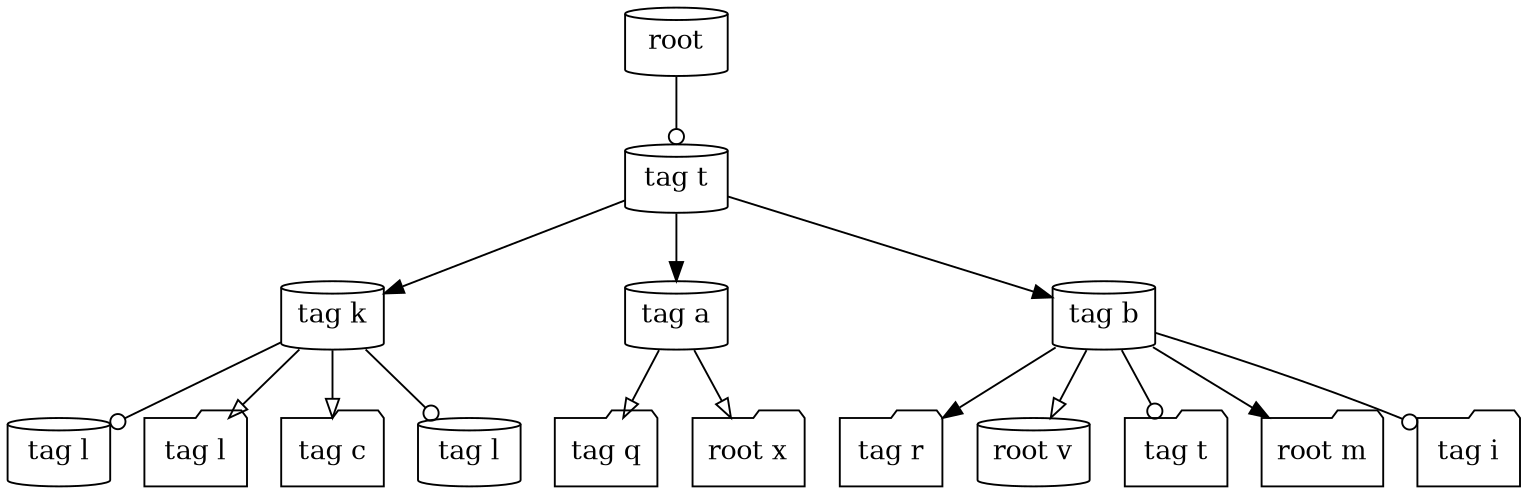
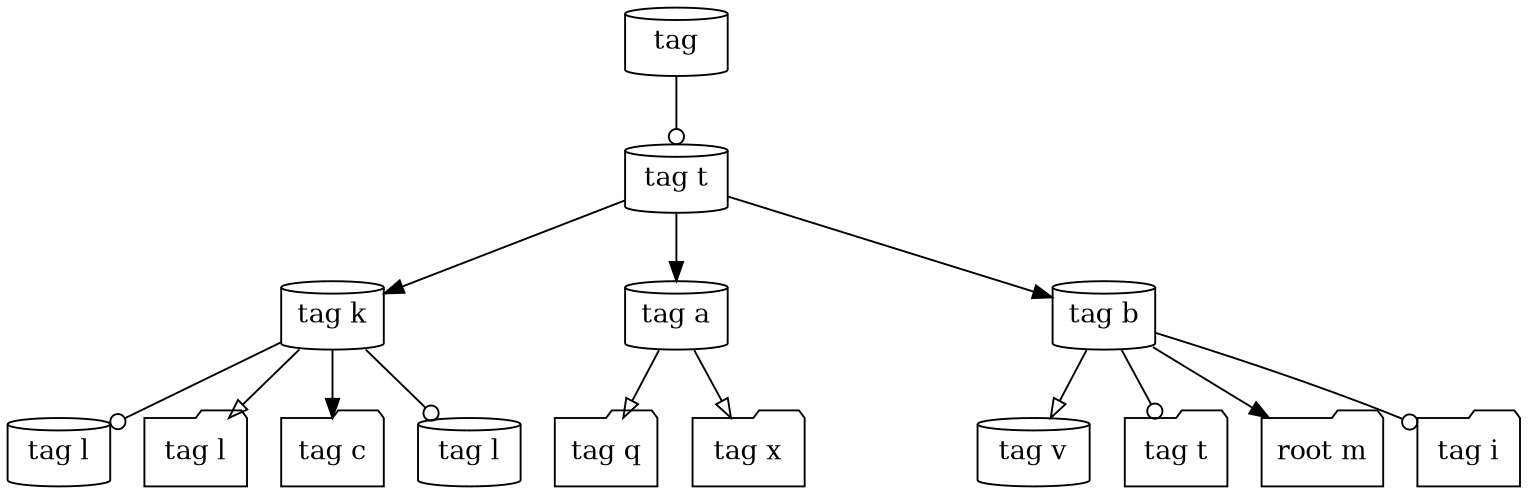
(676, 42) -> (676, 42)
(332, 374) -> (332, 374)
(749, 452) -> (749, 452)
(891, 452) -> none
(1034, 452) -> (1034, 452)
